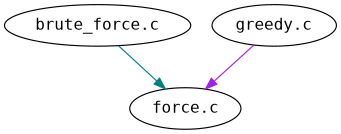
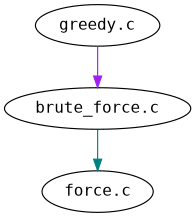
(234, 63) -> (98, 61)
